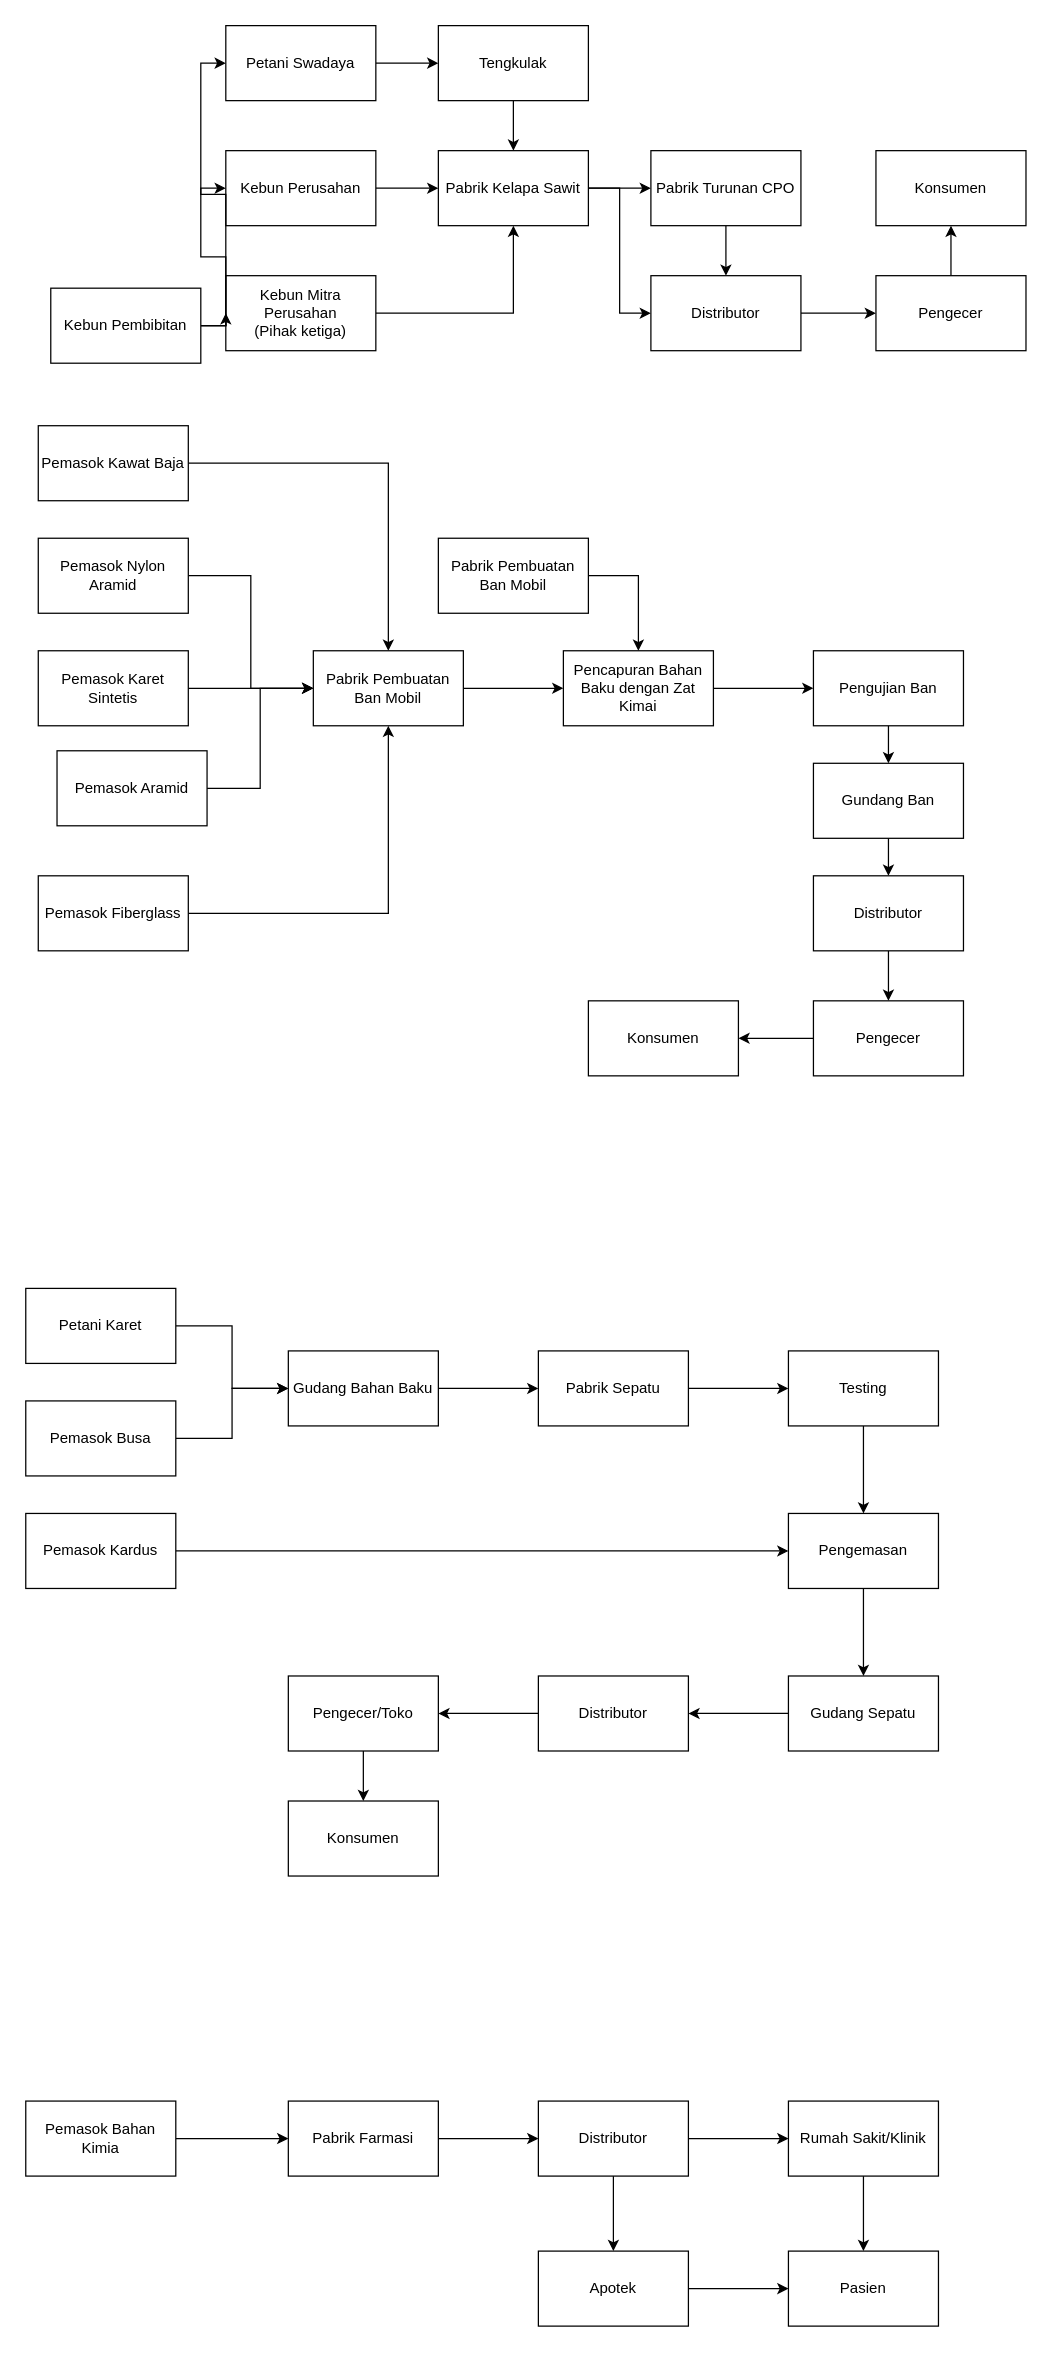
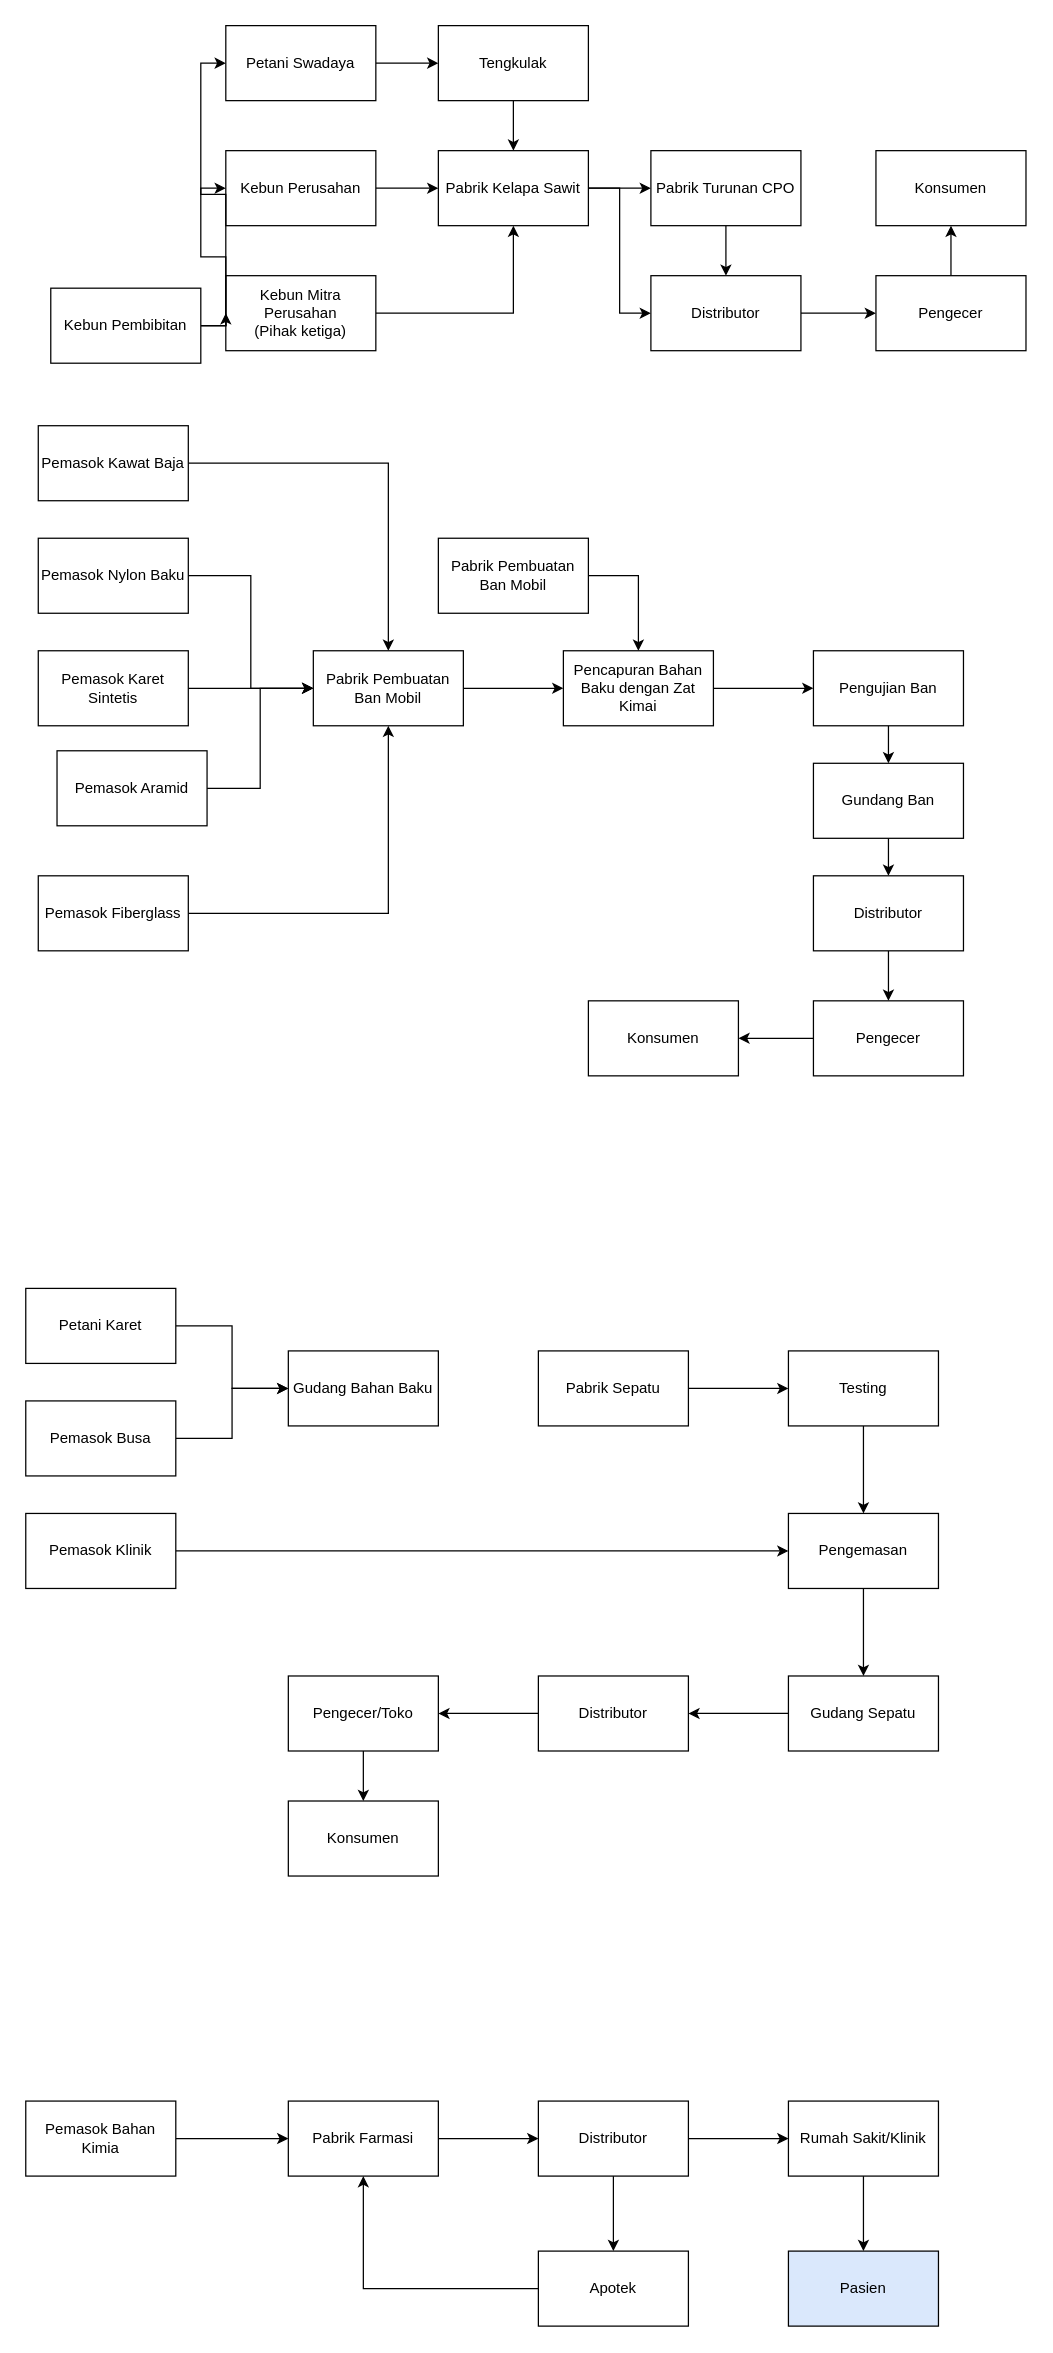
(113, 576) -> (113, 576)
(484, 1388) -> none
(101, 1551) -> (101, 1551)
(734, 2288) -> (399, 2288)
(863, 2288) -> (863, 2288)
